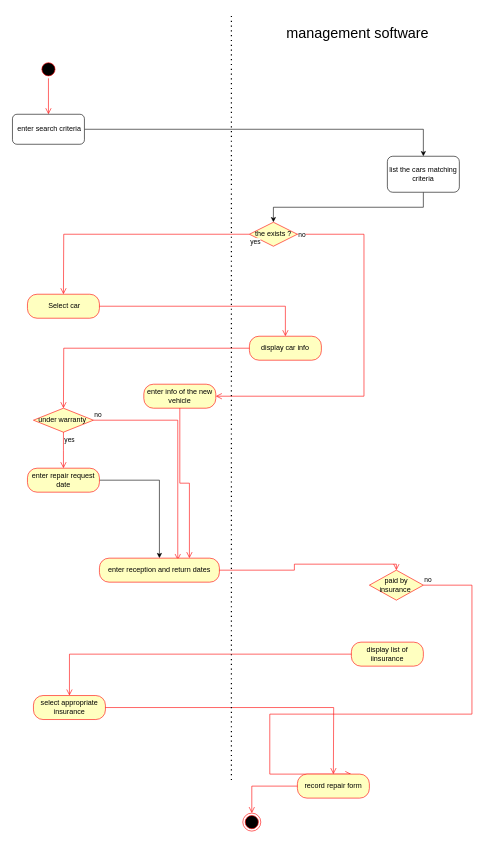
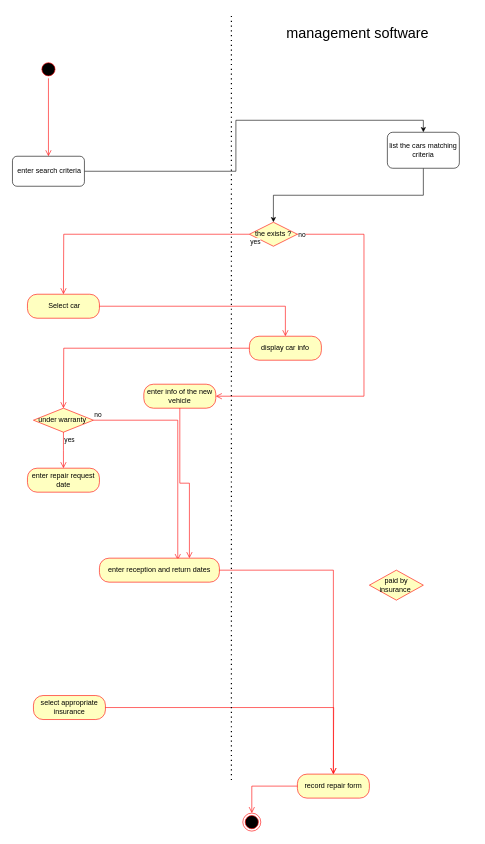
(48, 129) -> (48, 171)
(423, 174) -> (423, 150)
(159, 516) -> none
(343, 564) -> (333, 616)
(190, 654) -> none
(387, 654) -> none
(413, 714) -> none
